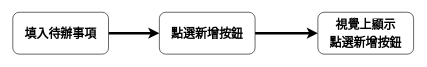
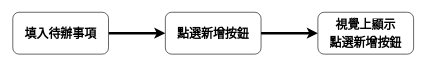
(207, 33) -> (213, 33)
